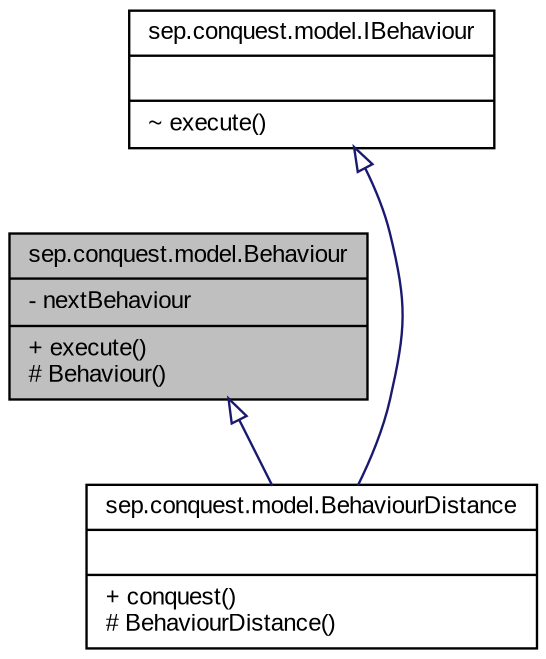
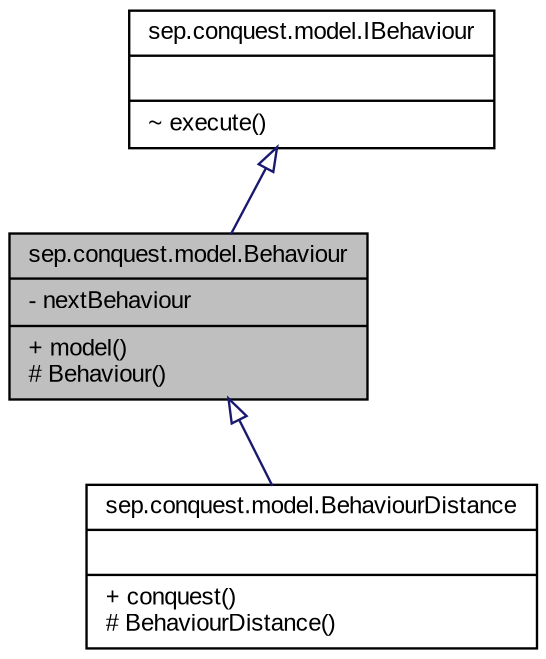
(402, 328) -> (248, 201)
(88, 349) -> (78, 349)
